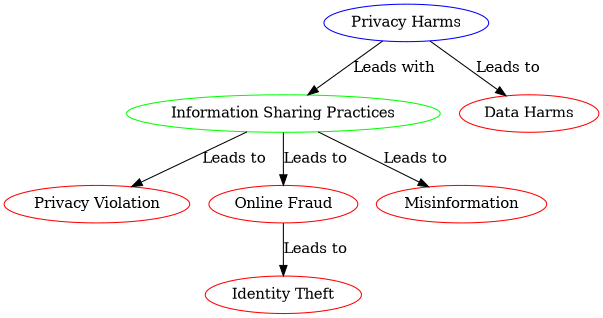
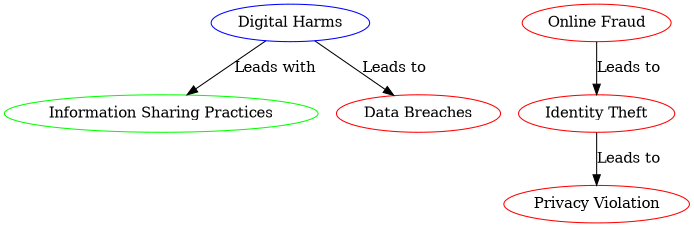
(406, 23) -> (290, 23)
(529, 114) -> (419, 114)
(283, 154) -> none
(194, 157) -> (597, 154)
(462, 204) -> none
